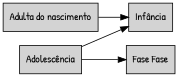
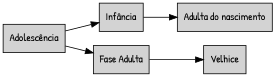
(110, 17) -> (156, 17)
(151, 60) -> (121, 60)
none -> (225, 60)
